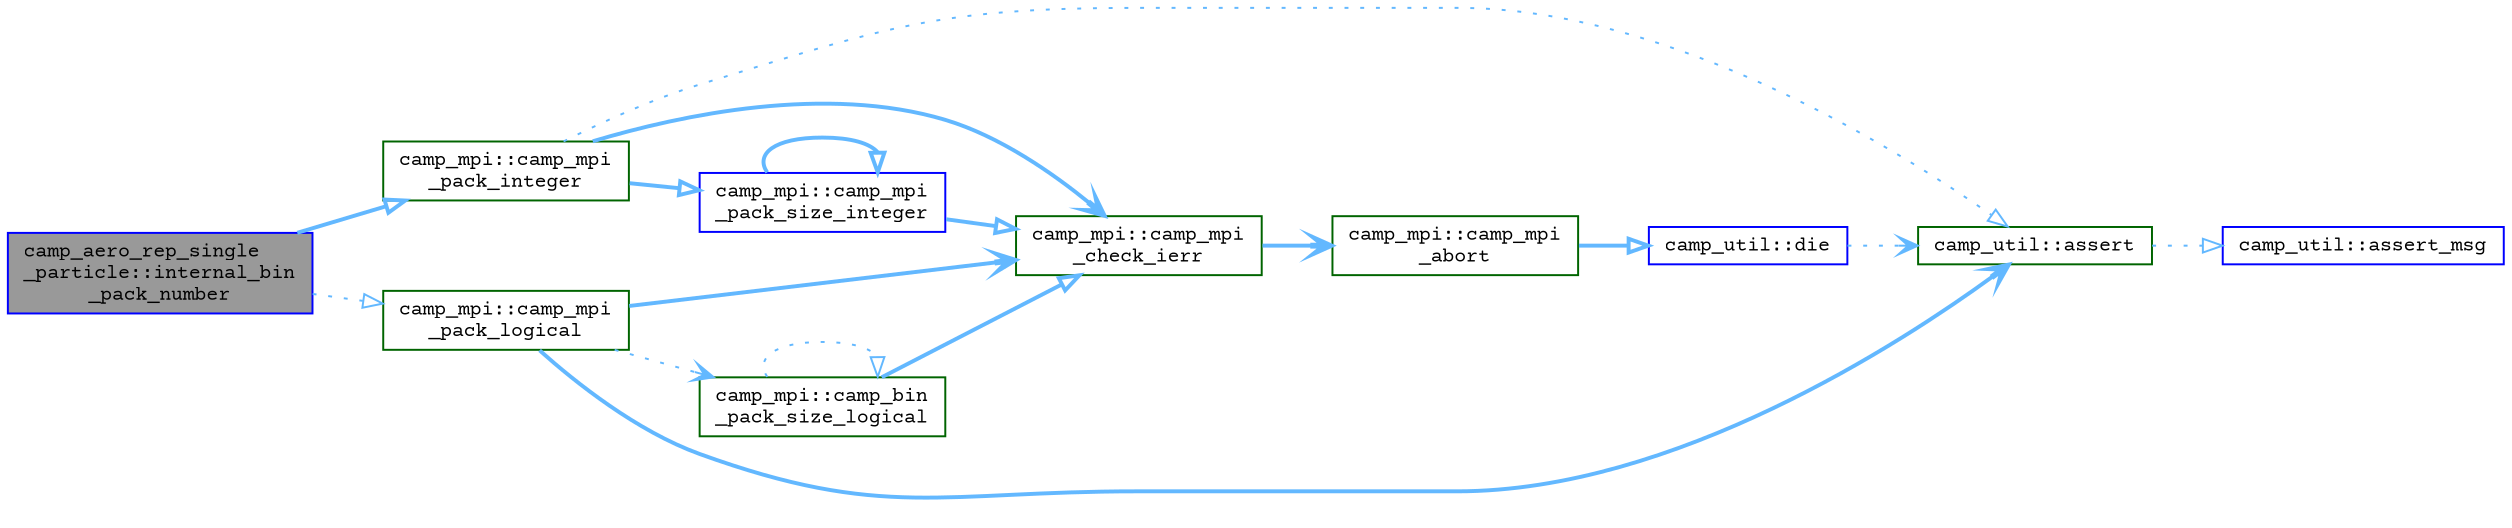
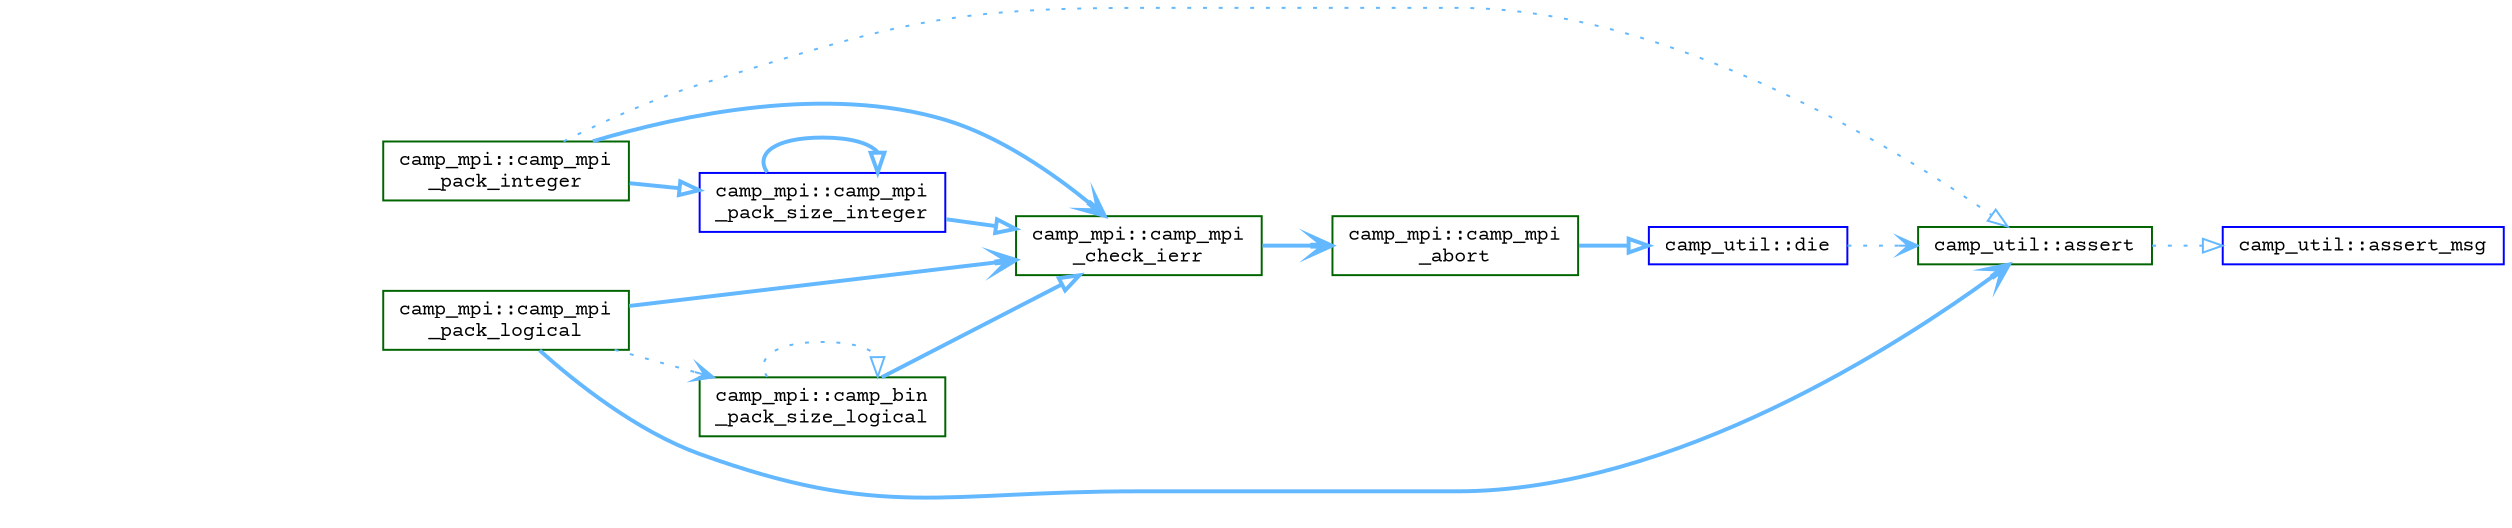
(160, 273) -> none
